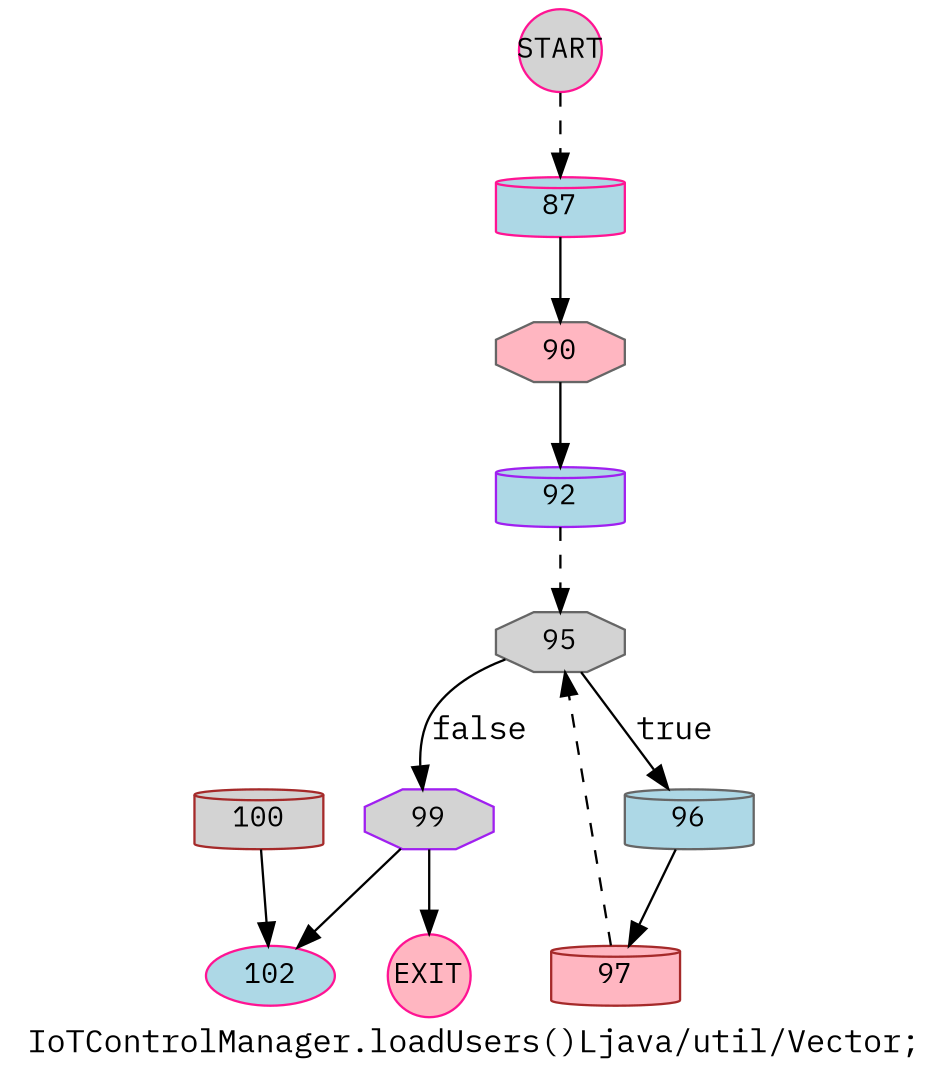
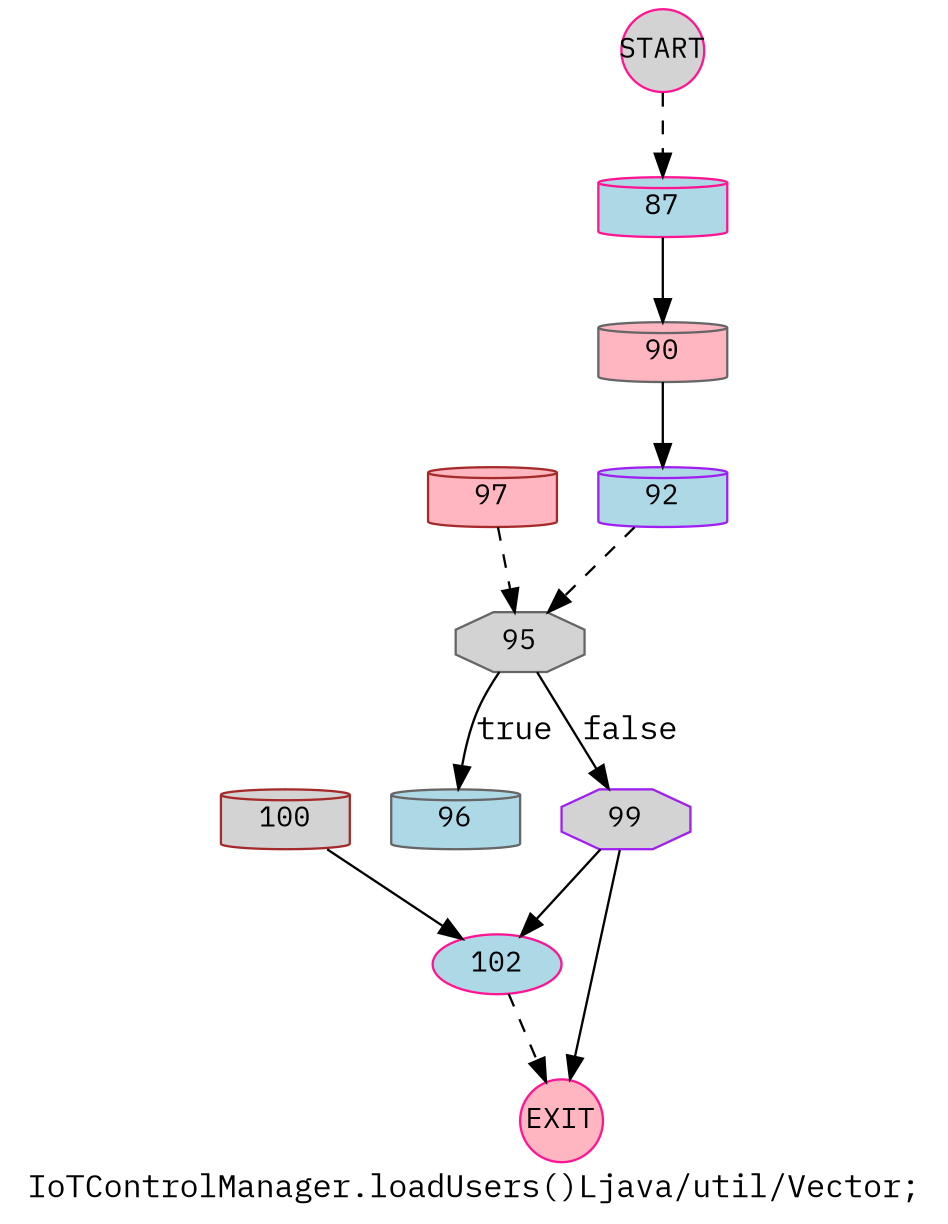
(560, 352) -> (663, 352)
(658, 887) -> none
none -> (523, 1027)
